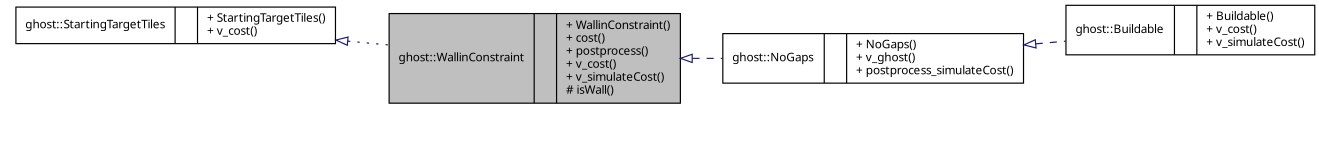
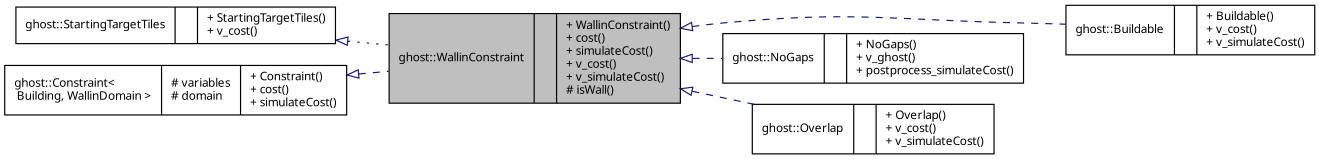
(1051, 43) -> (879, 17)
(607, 51) -> (610, 51)
none -> (176, 90)
none -> (873, 129)
